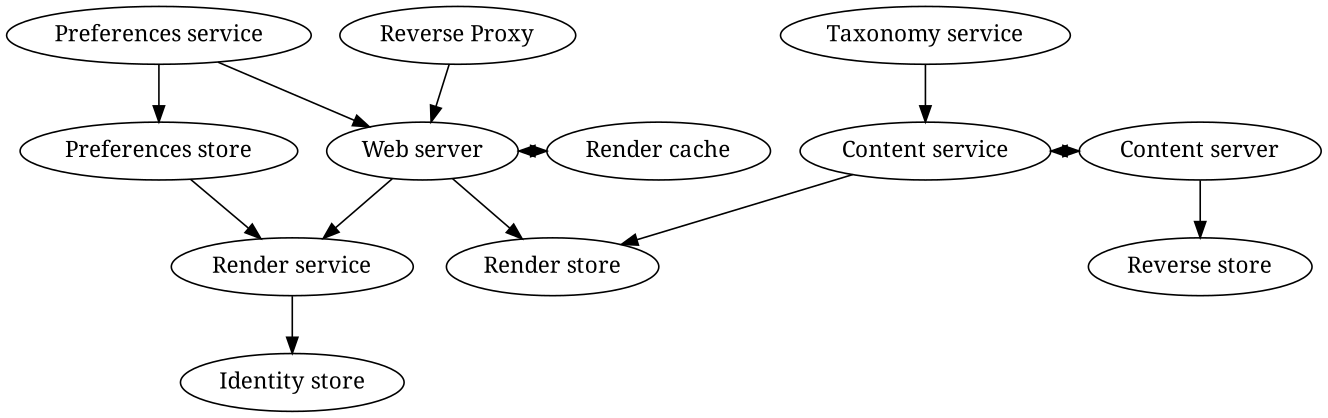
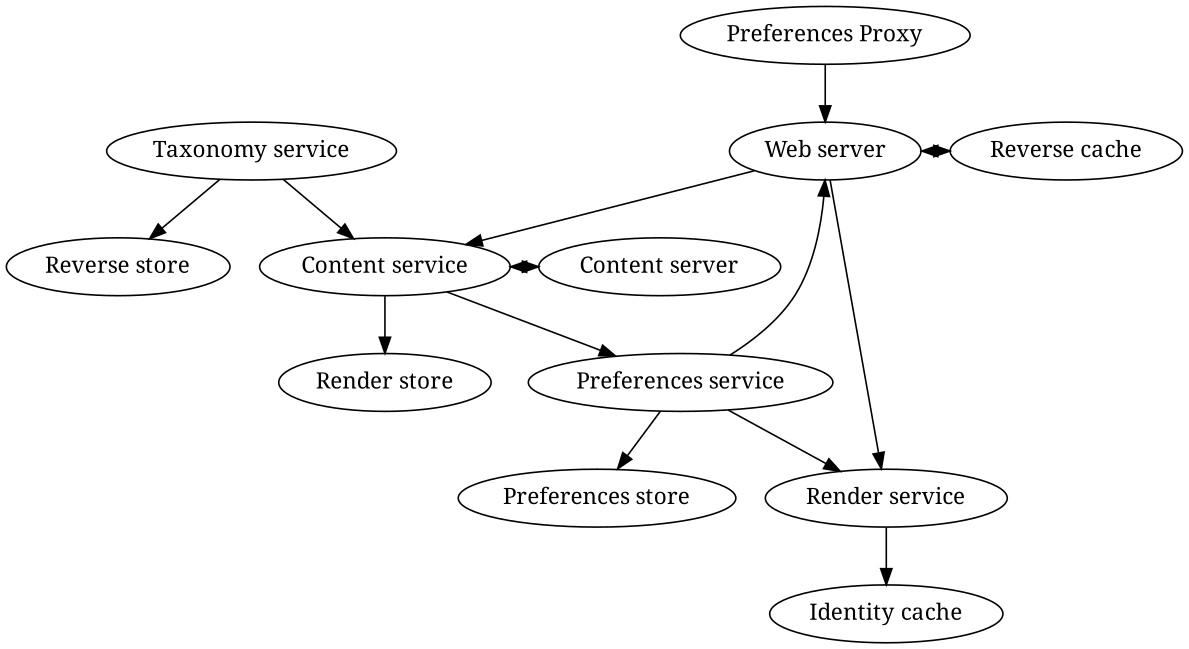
(458, 35) -> (825, 35)
(659, 151) -> (1066, 151)
(1200, 201) -> (191, 204)
(481, 203) -> (618, 206)
(219, 204) -> (777, 437)
none -> (524, 321)
(292, 382) -> (886, 614)
